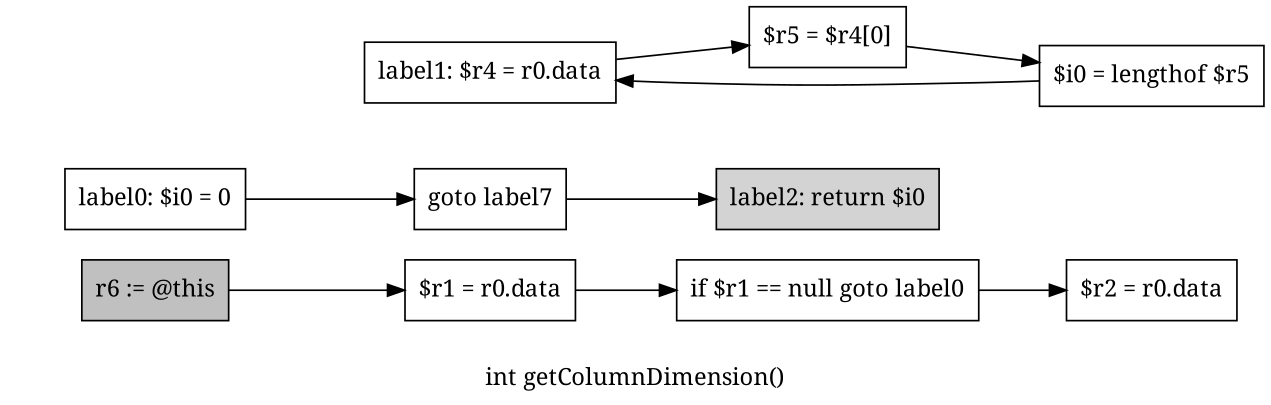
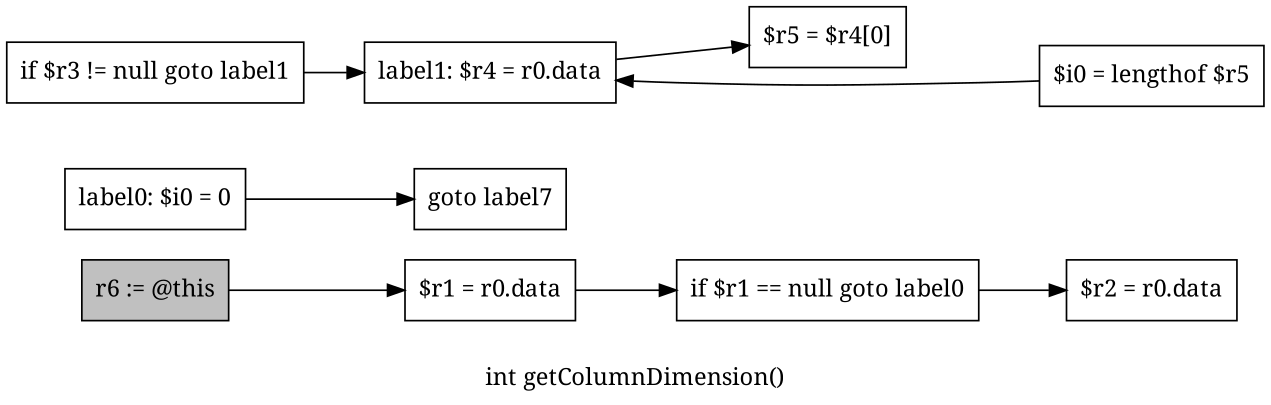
(964, 53) -> none
none -> (155, 73)
(828, 199) -> none
